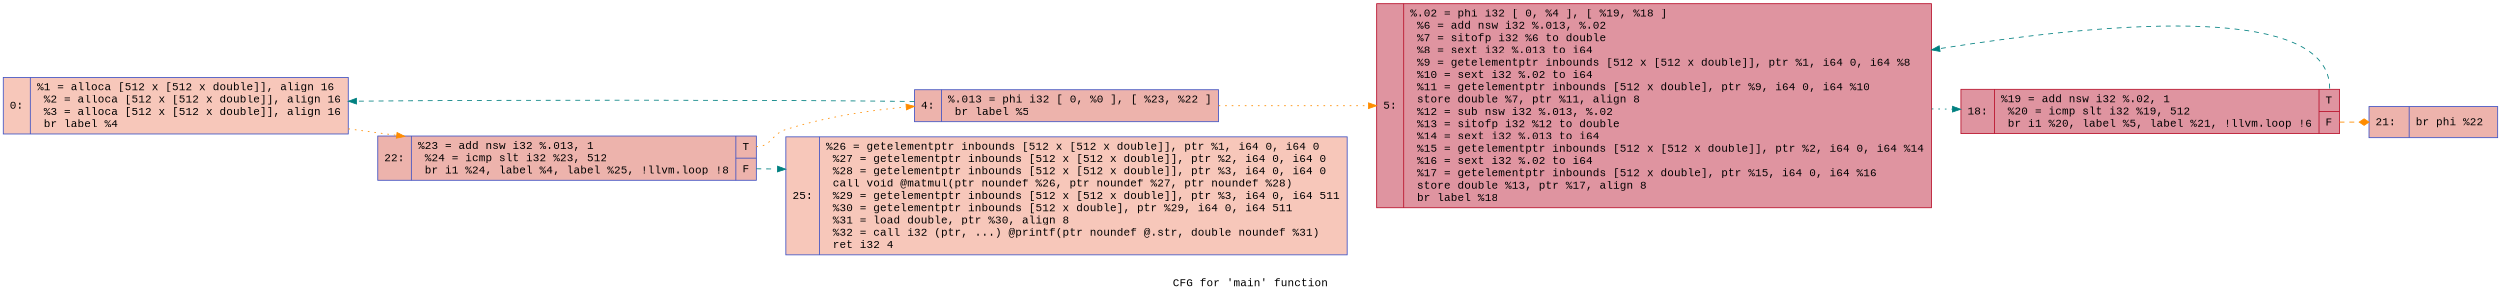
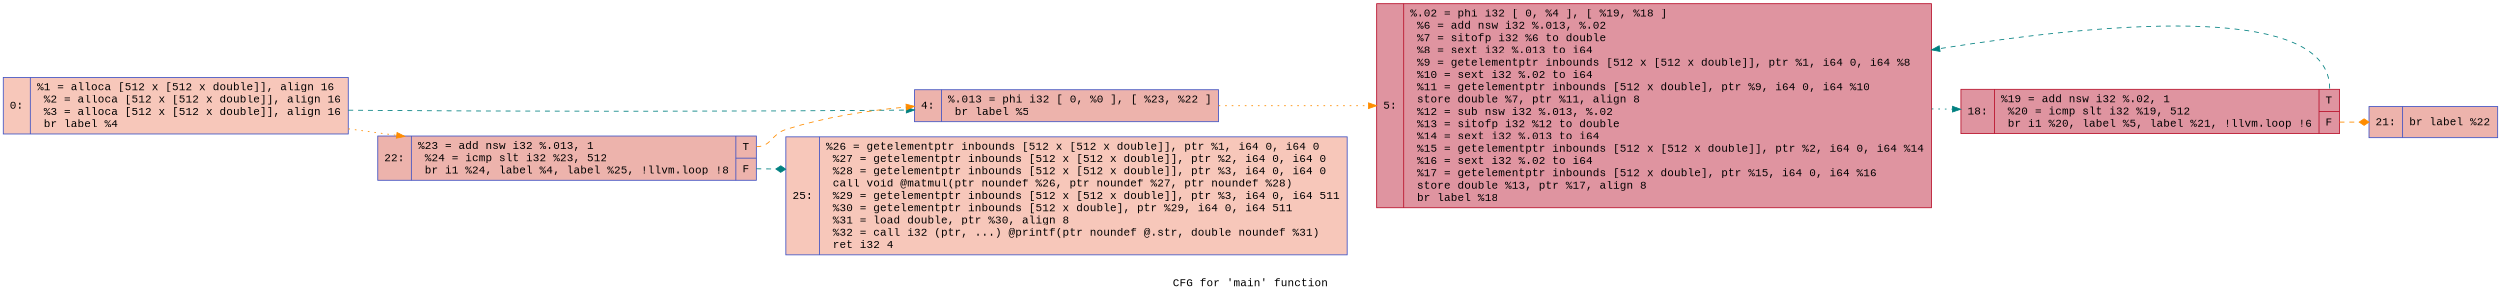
(636, 100) -> (627, 111)
(828, 118) -> (828, 118)
(2450, 122) -> (2450, 122)
(766, 169) -> (766, 169)
